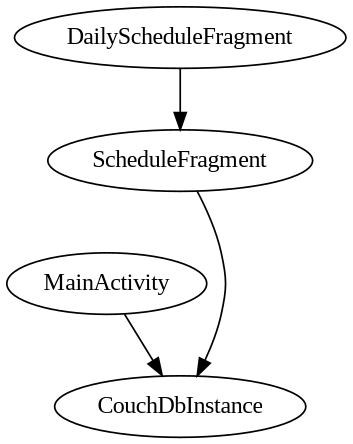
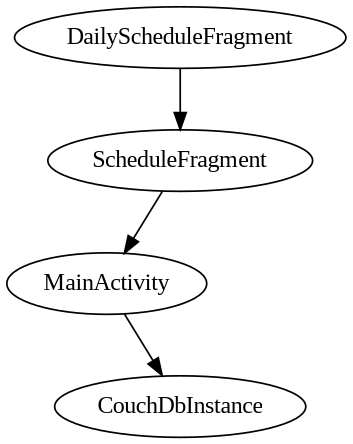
(225, 275) -> (148, 215)
